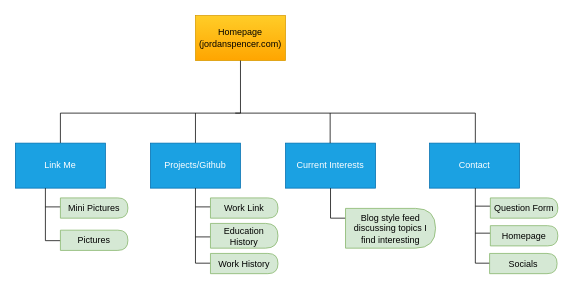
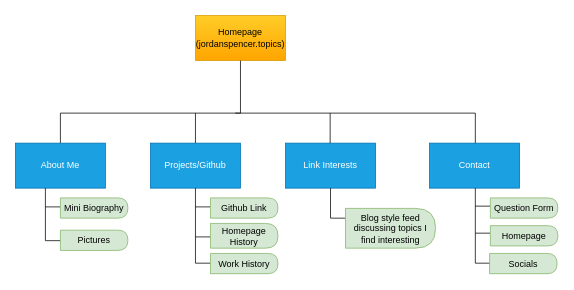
(240, 38) -> (240, 38)
(60, 165) -> (60, 165)
(330, 165) -> (330, 165)
(94, 208) -> (94, 208)
(244, 208) -> (244, 208)
(244, 236) -> (244, 236)
